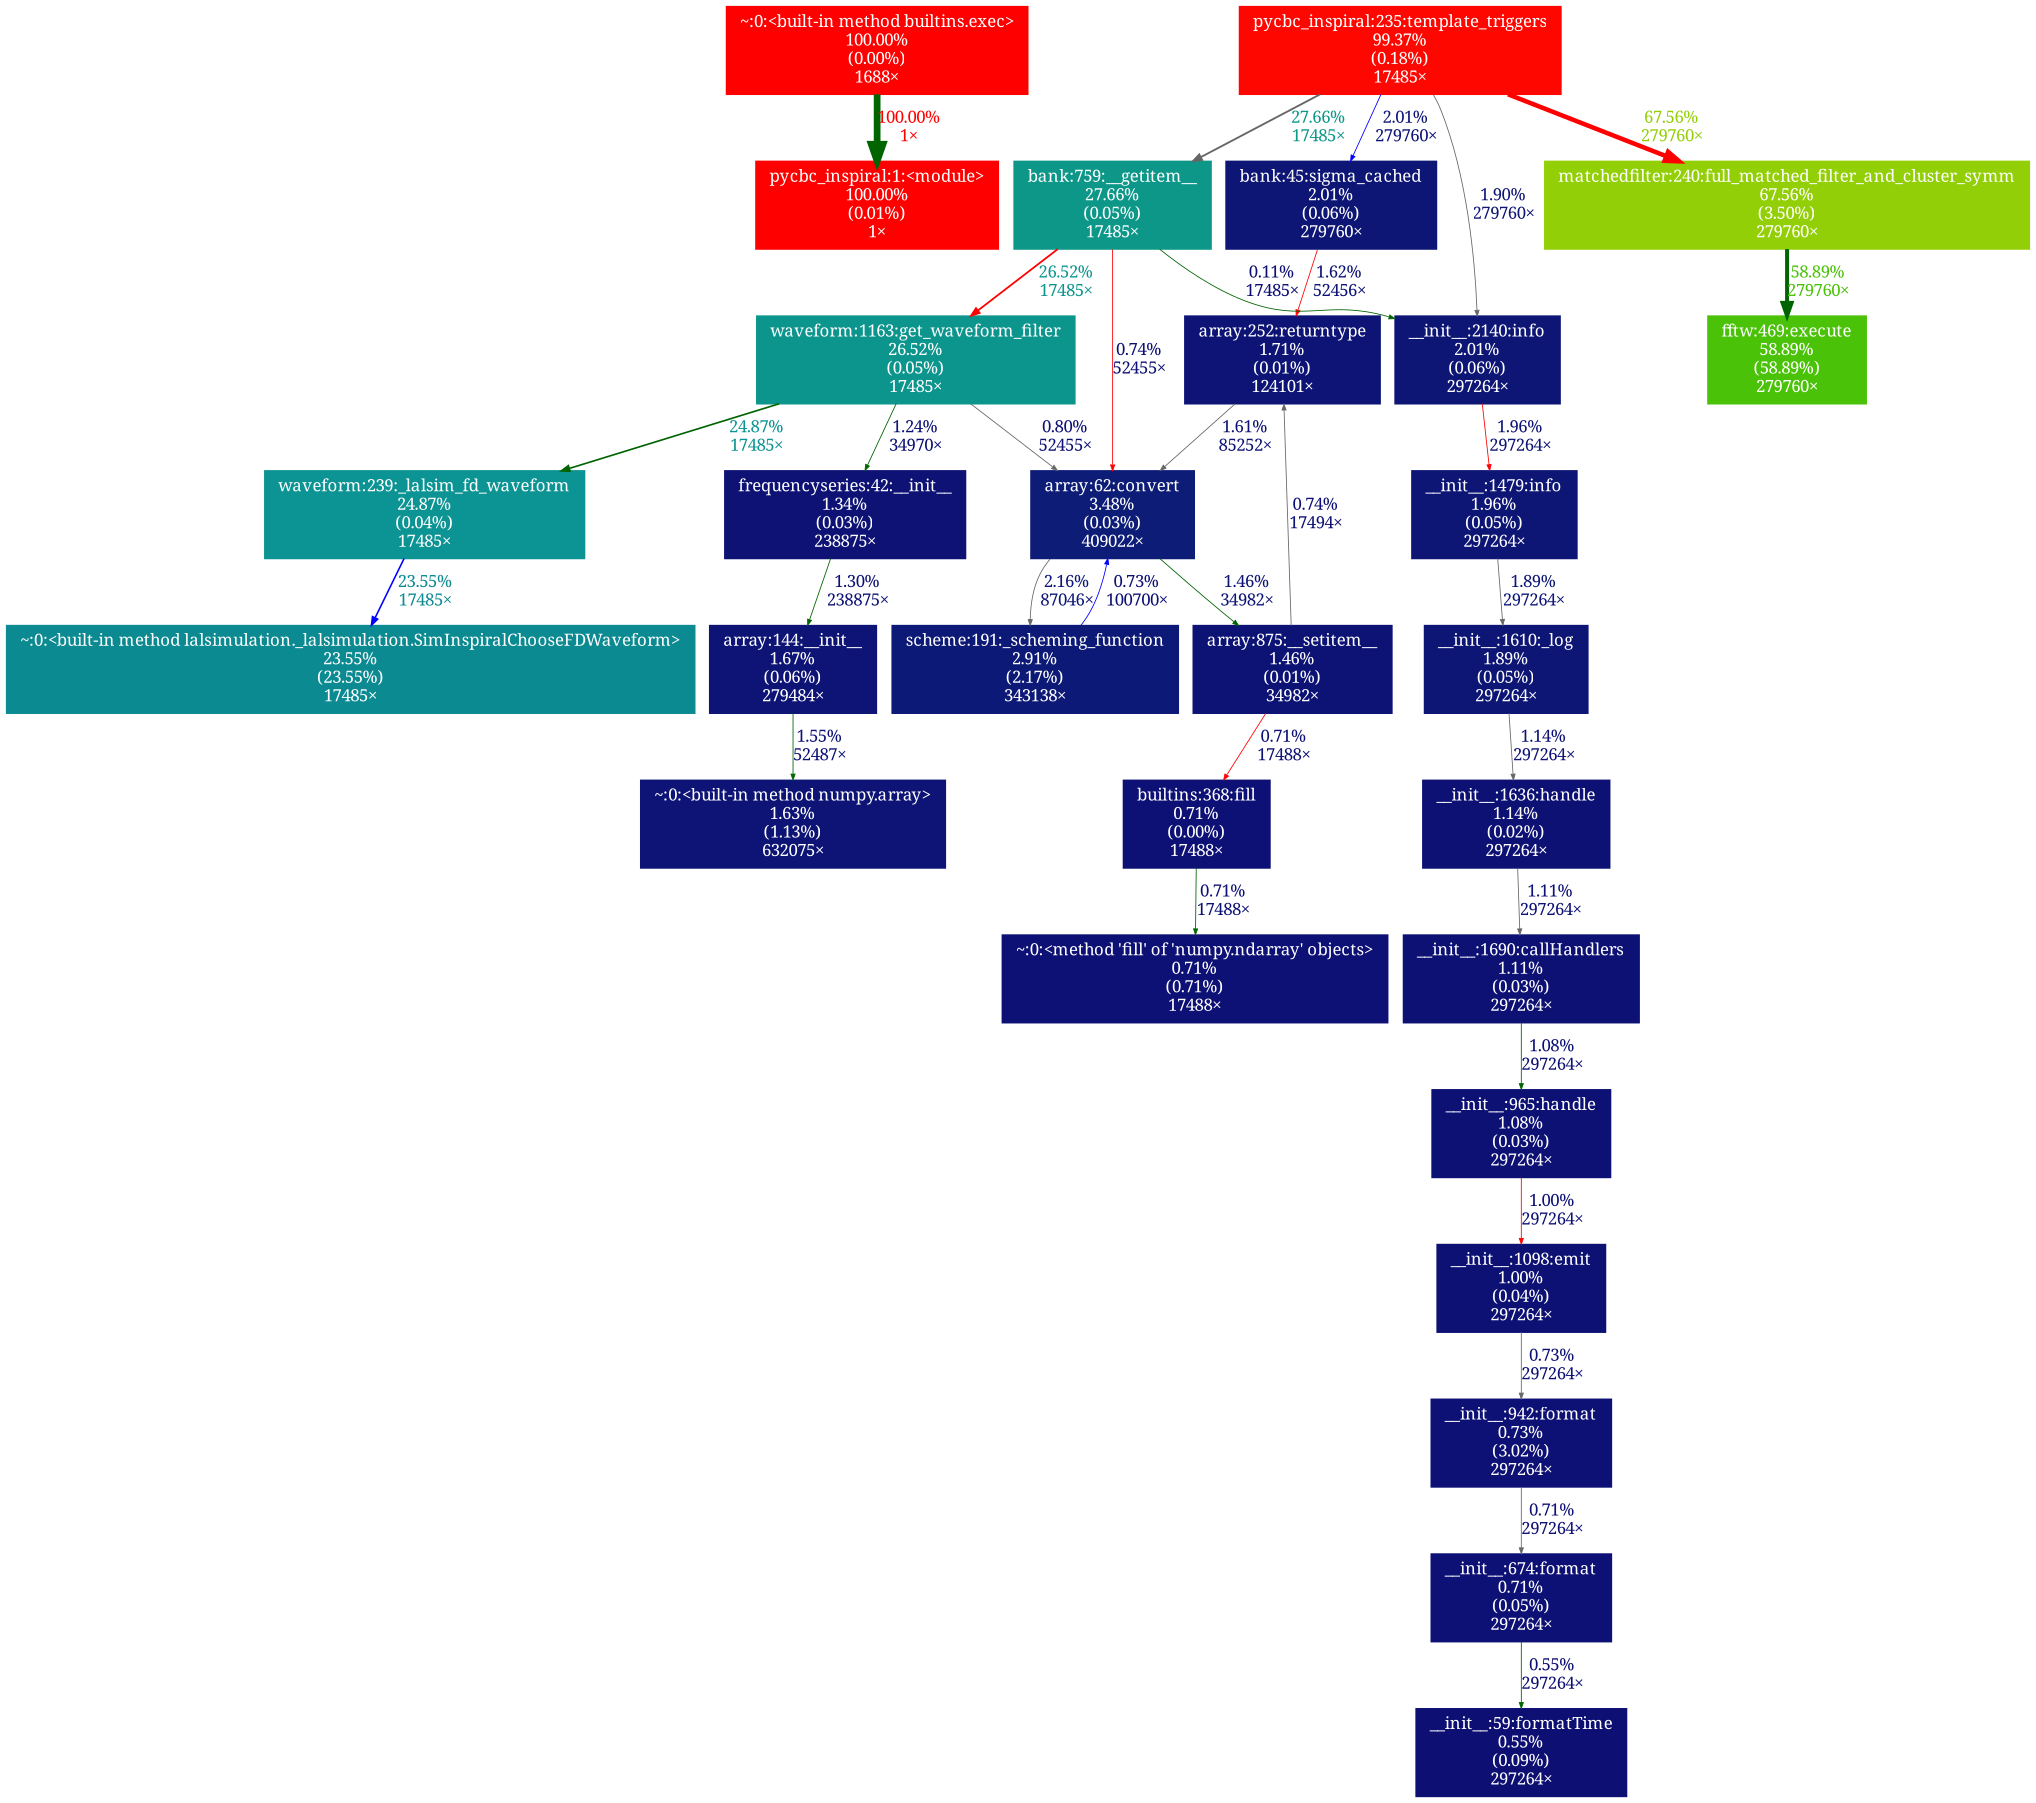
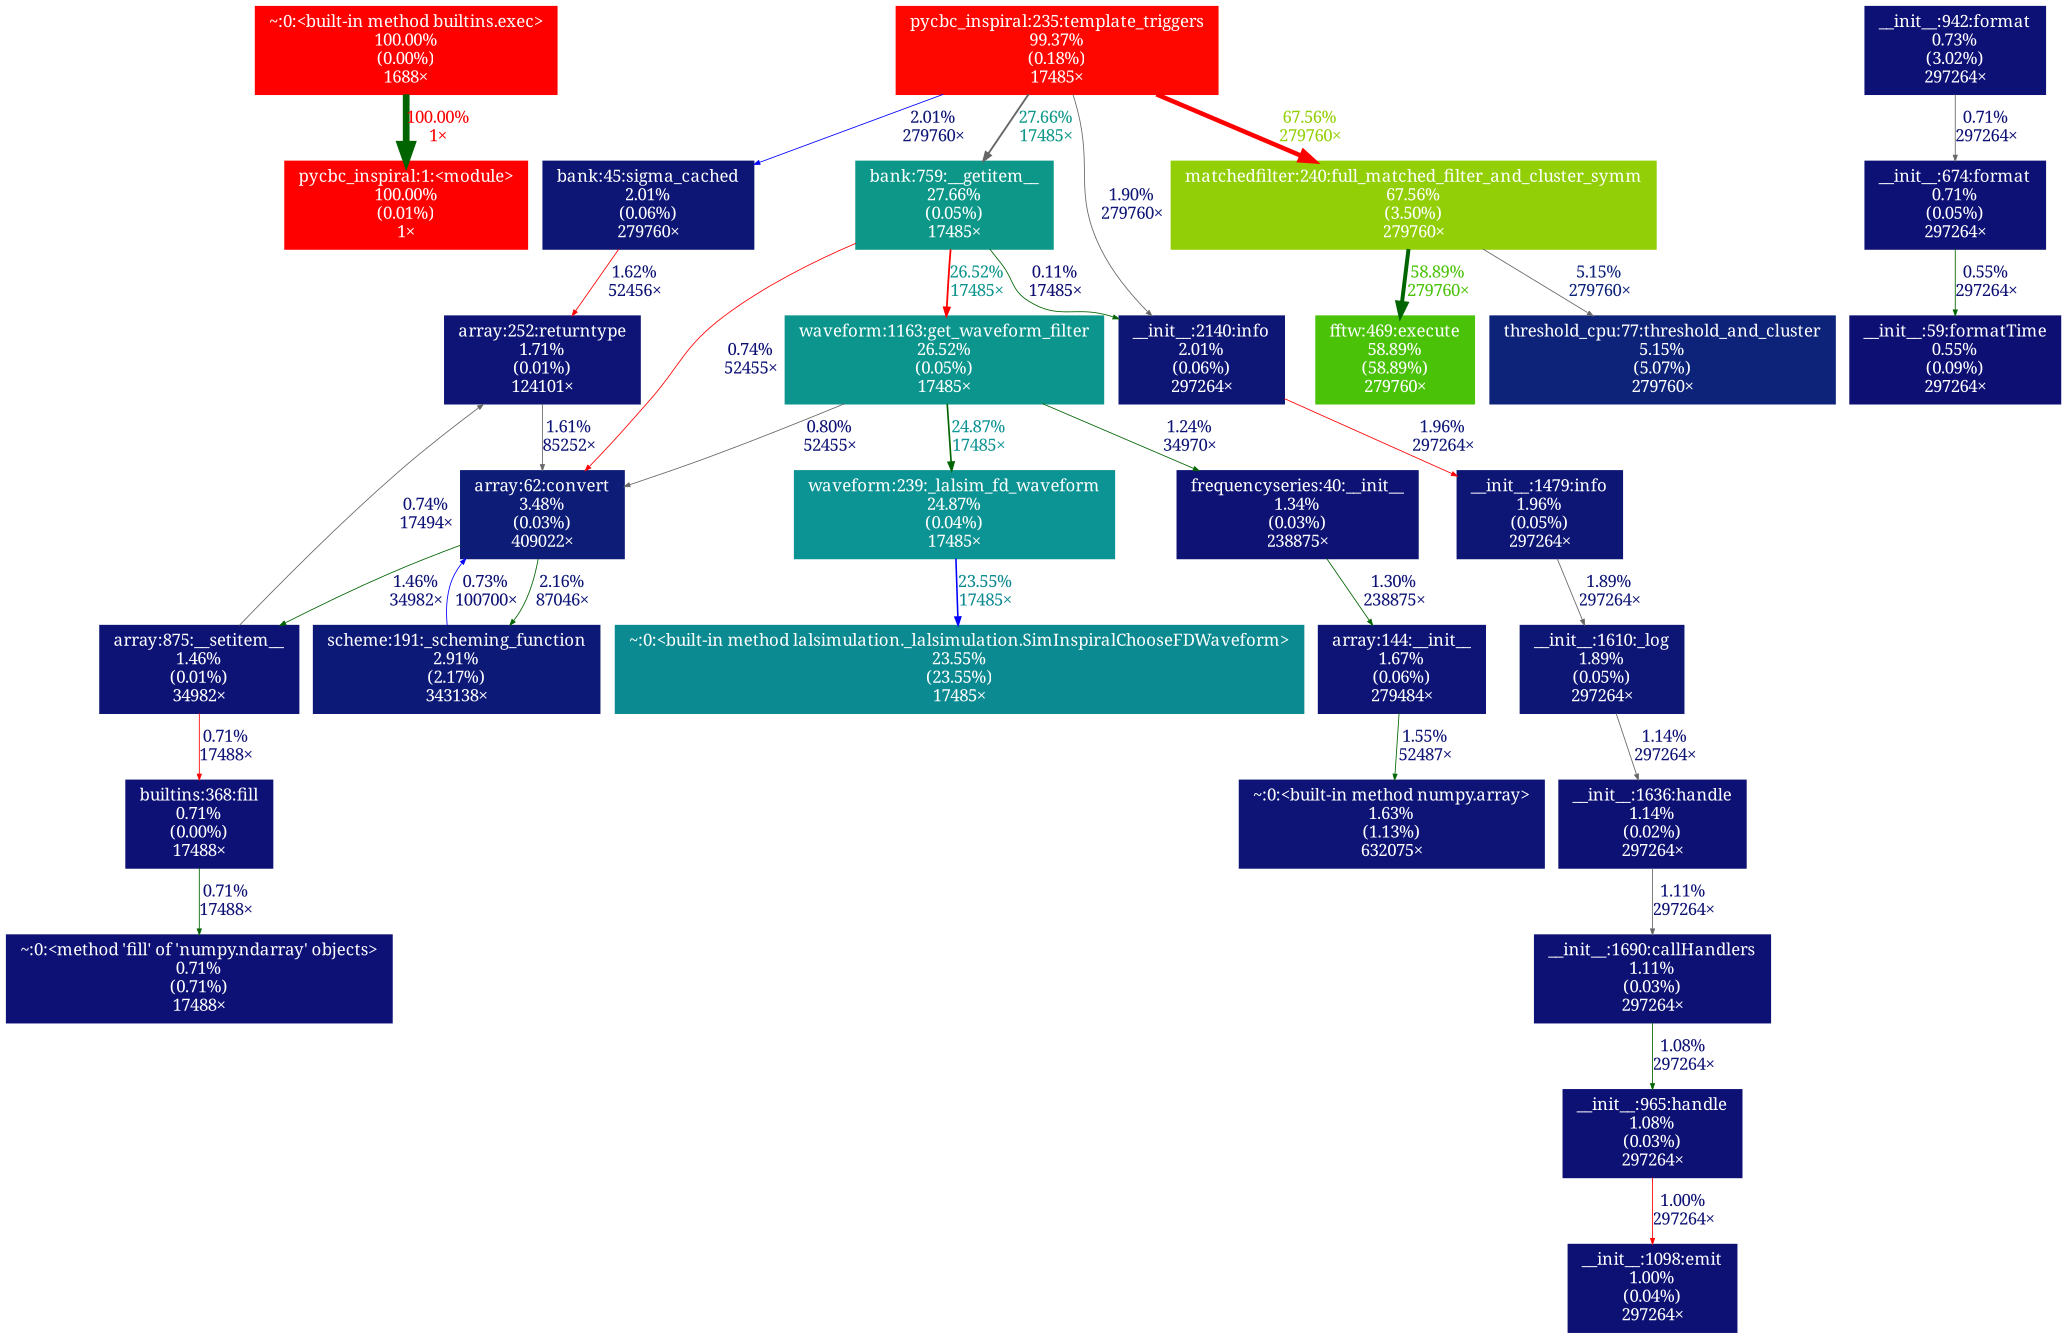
none -> (1663, 360)
(845, 515) -> (1298, 515)
(1035, 587) -> (530, 591)
(1521, 1363) -> none
